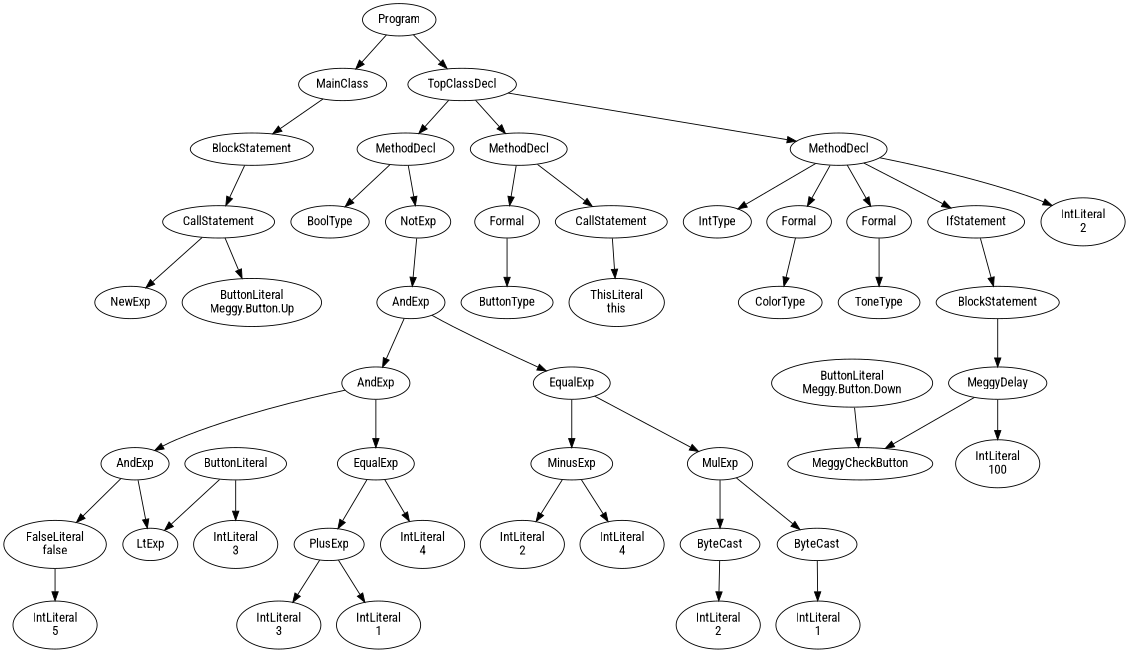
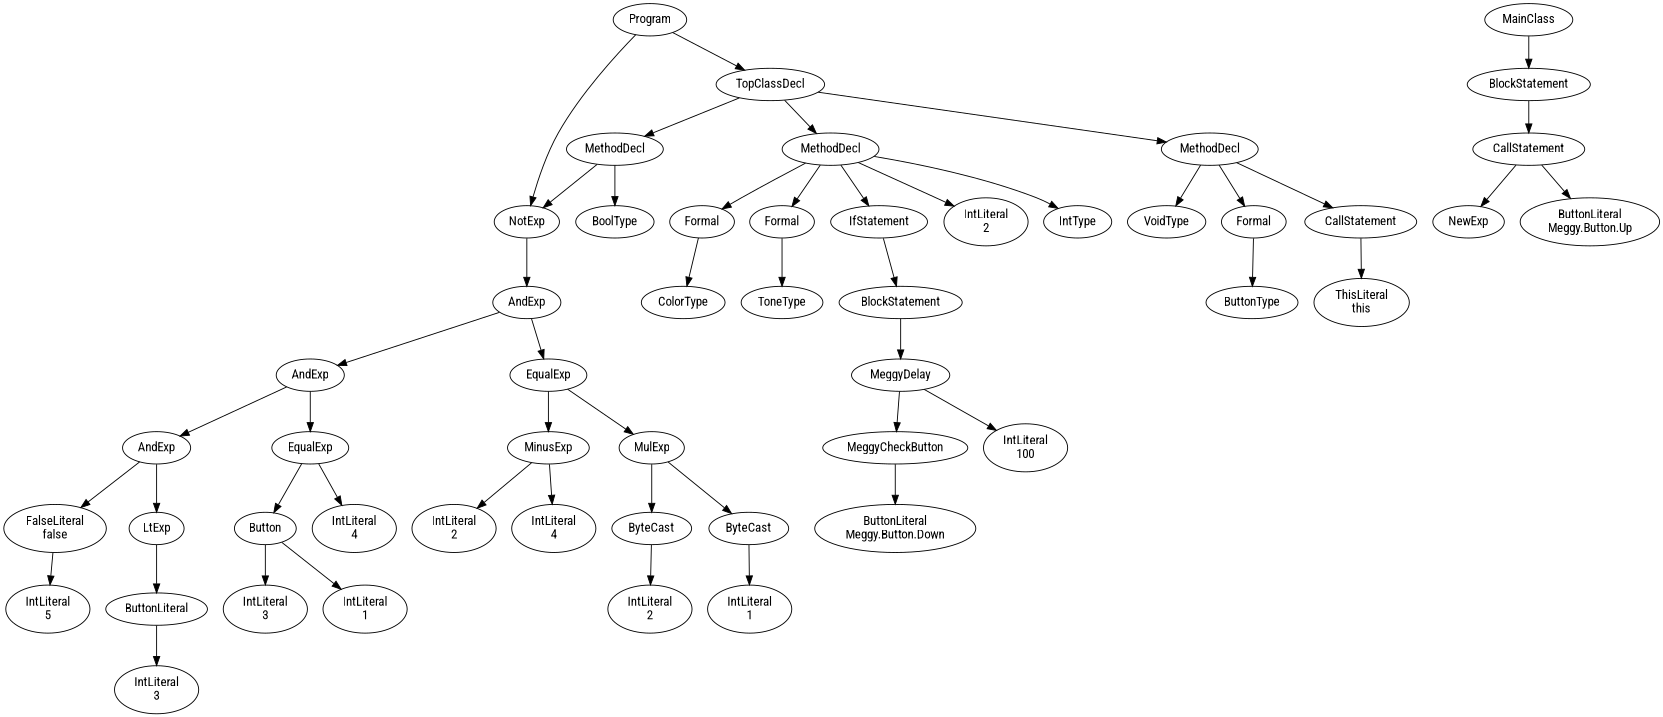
(374, 48) -> (573, 109)
none -> (1167, 222)
(856, 423) -> (895, 480)
(196, 502) -> (157, 564)
(329, 544) -> (265, 528)
